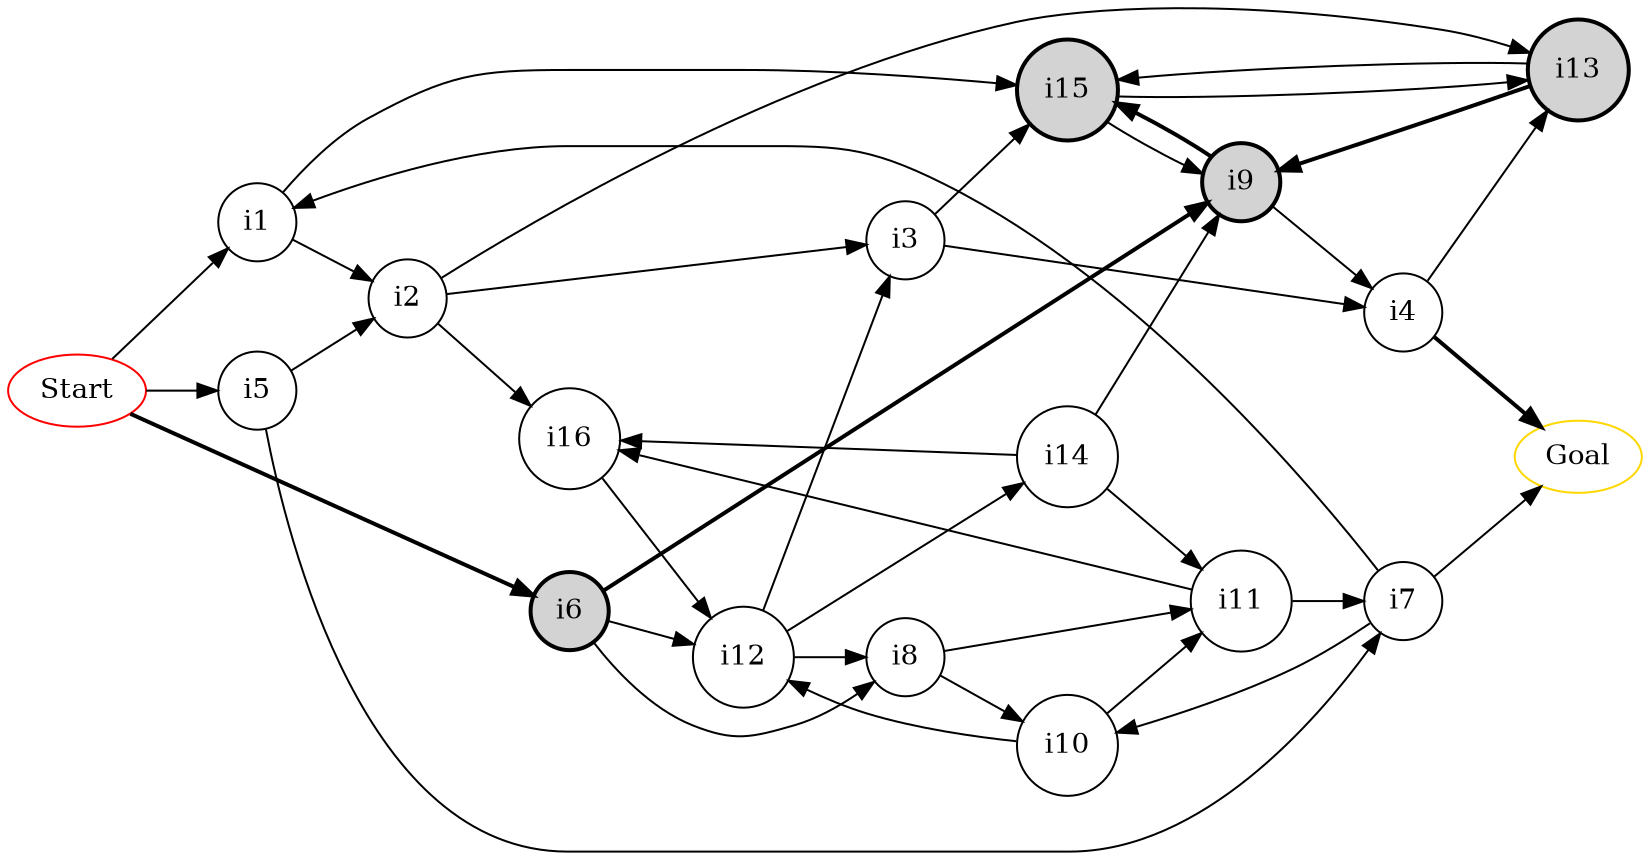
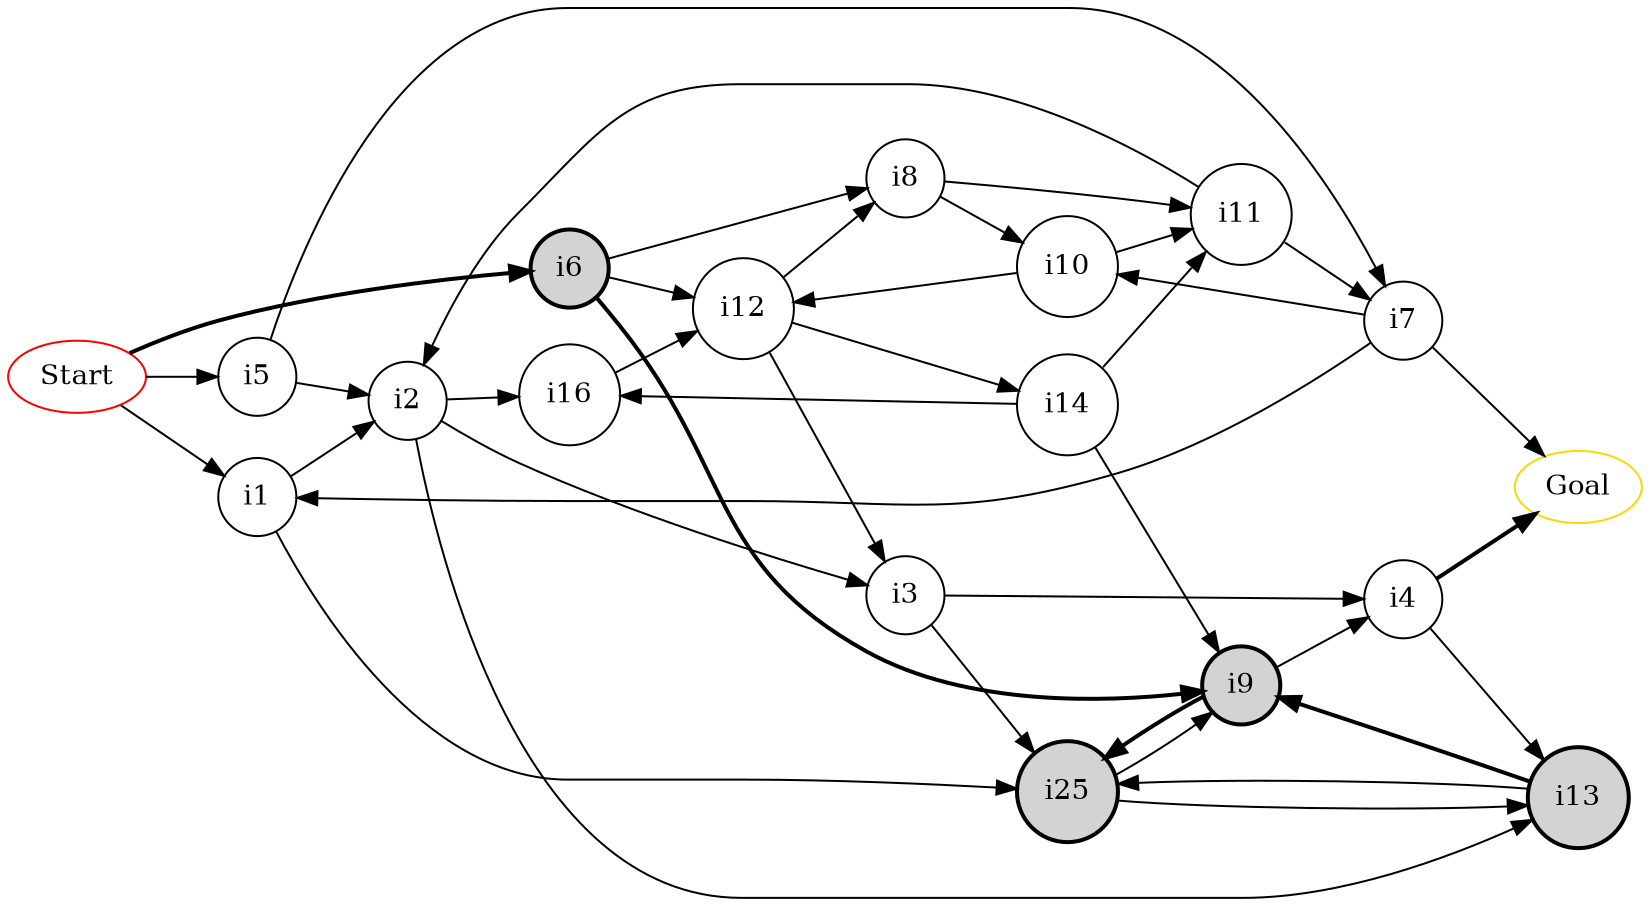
(1067, 90) -> (1067, 792)
(915, 522) -> (767, 84)
